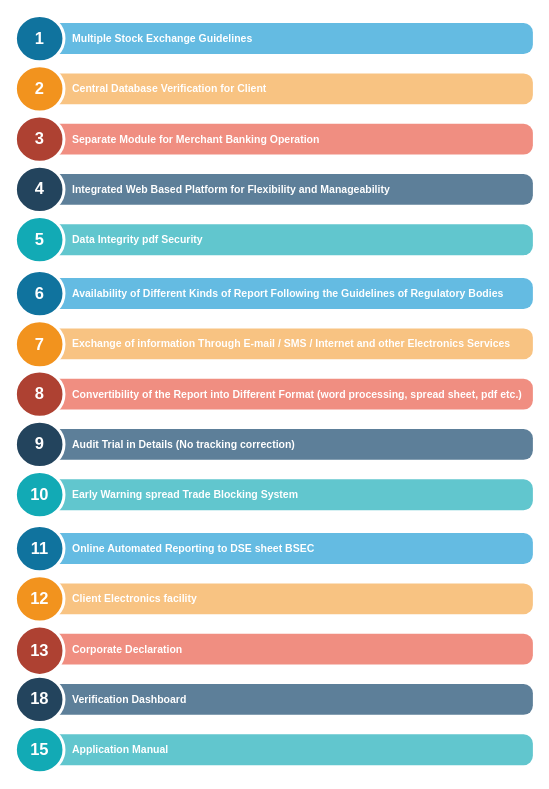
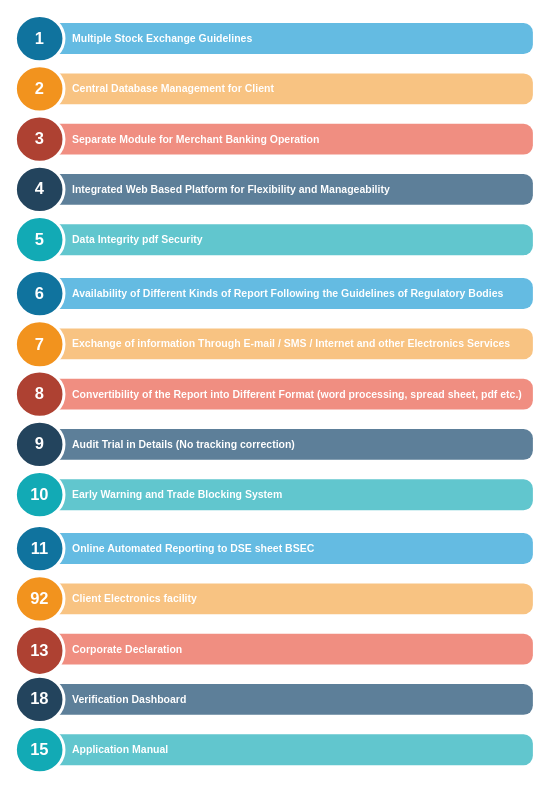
(176, 89) -> (175, 89)
(184, 495) -> (175, 495)
(40, 599) -> (40, 599)
